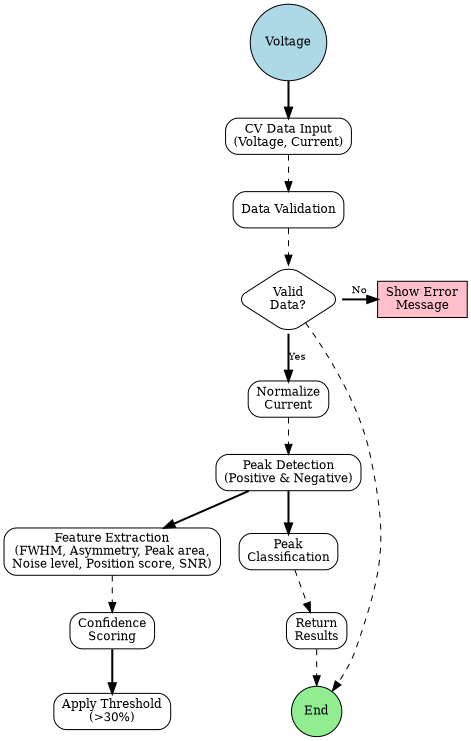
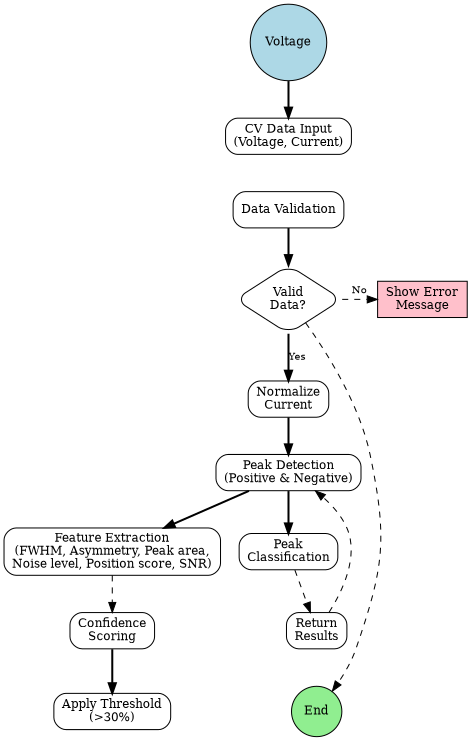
(288, 168) -> none
(288, 242) -> (288, 242)
(355, 299) -> (355, 299)
(288, 431) -> (288, 431)
(317, 662) -> (351, 553)
